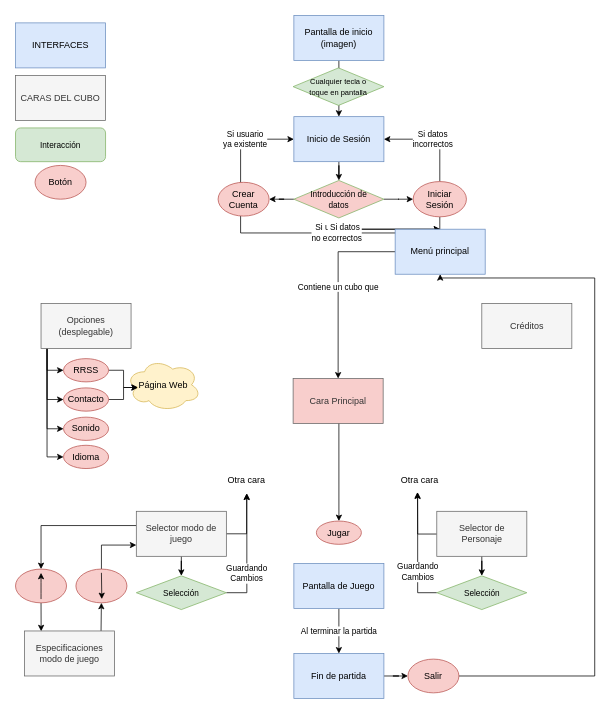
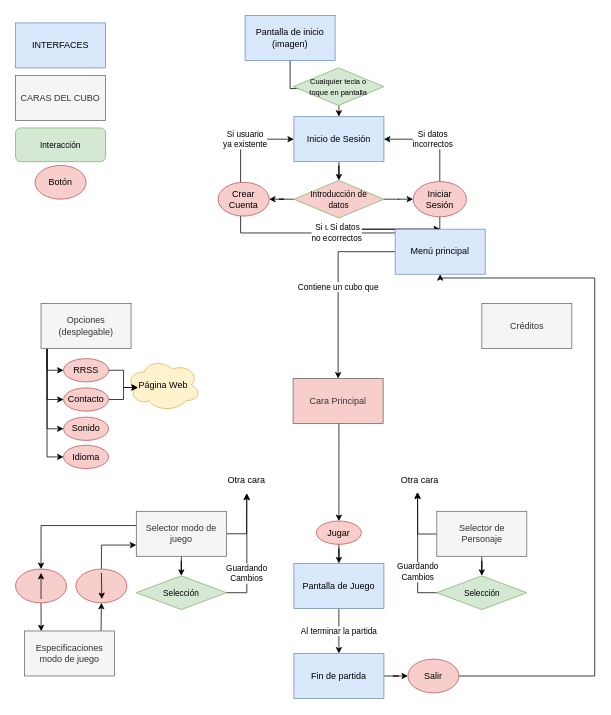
(339, 38) -> (290, 38)
none -> (339, 556)
